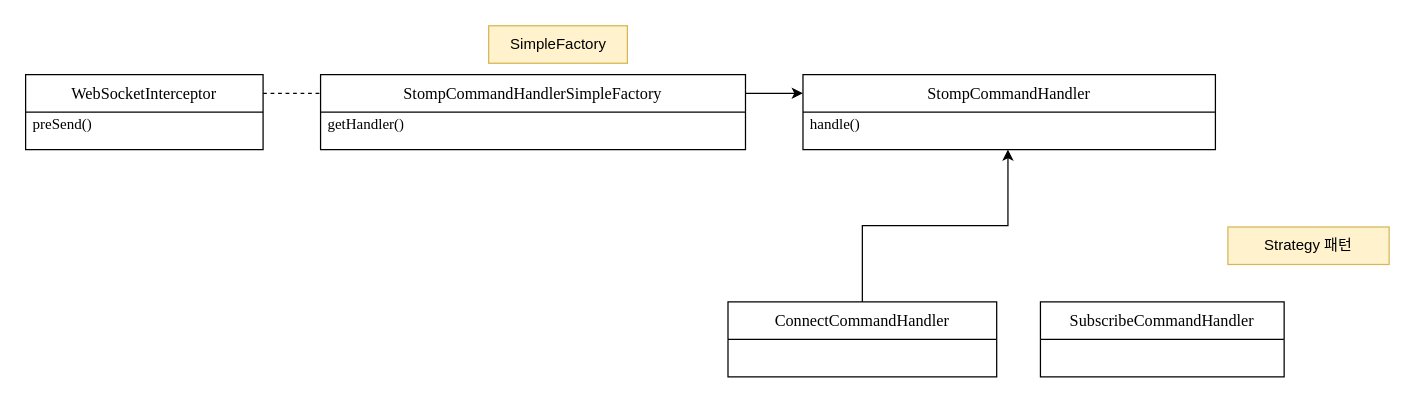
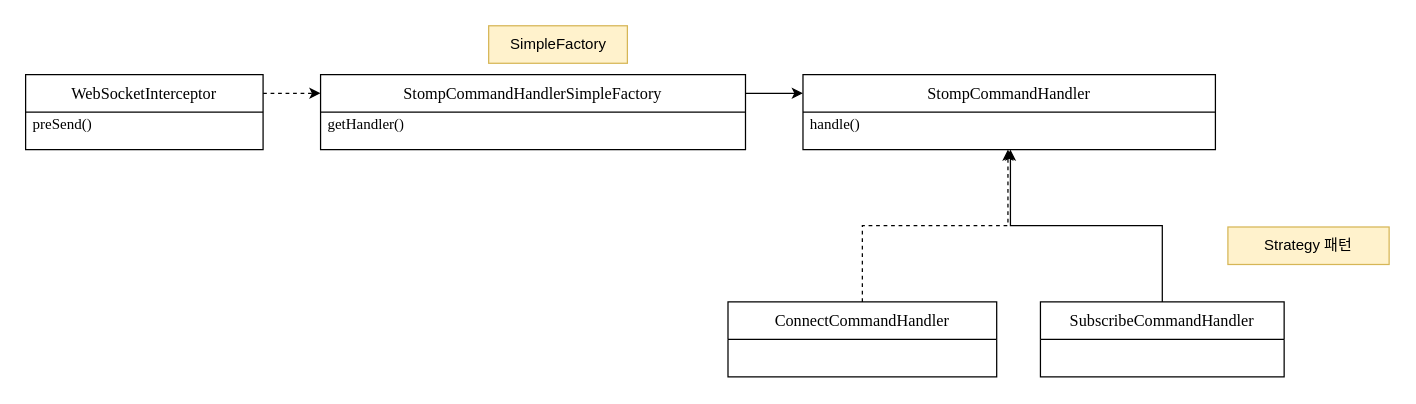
(314, 93) -> (311, 93)
(899, 226) -> (899, 226)
none -> (1091, 226)
